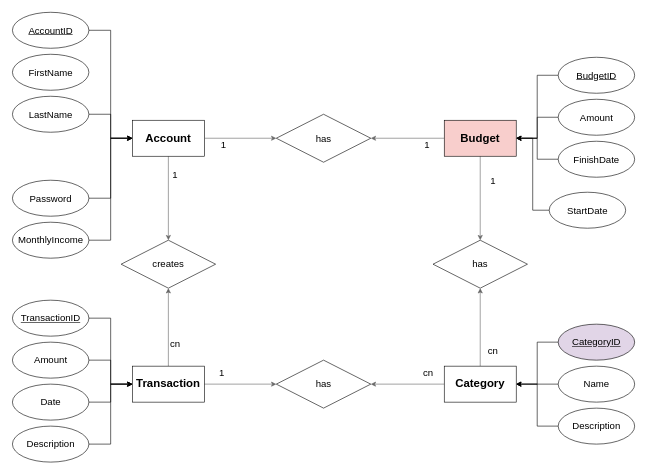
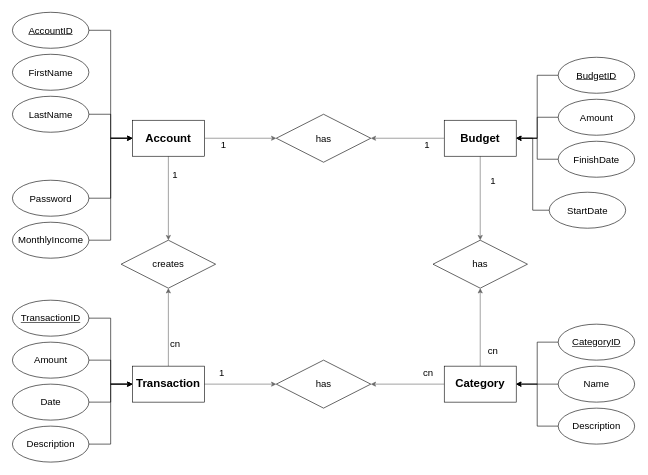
(480, 138) -> (480, 138)
(597, 342) -> (597, 342)
